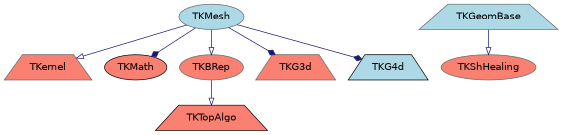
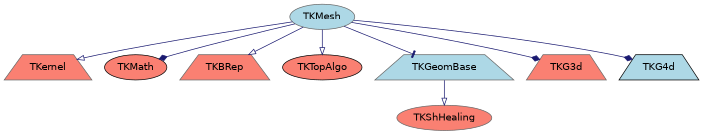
none -> (378, 40)
(211, 67) -> (225, 67)
(211, 89) -> (322, 39)
(211, 118) -> (322, 67)
